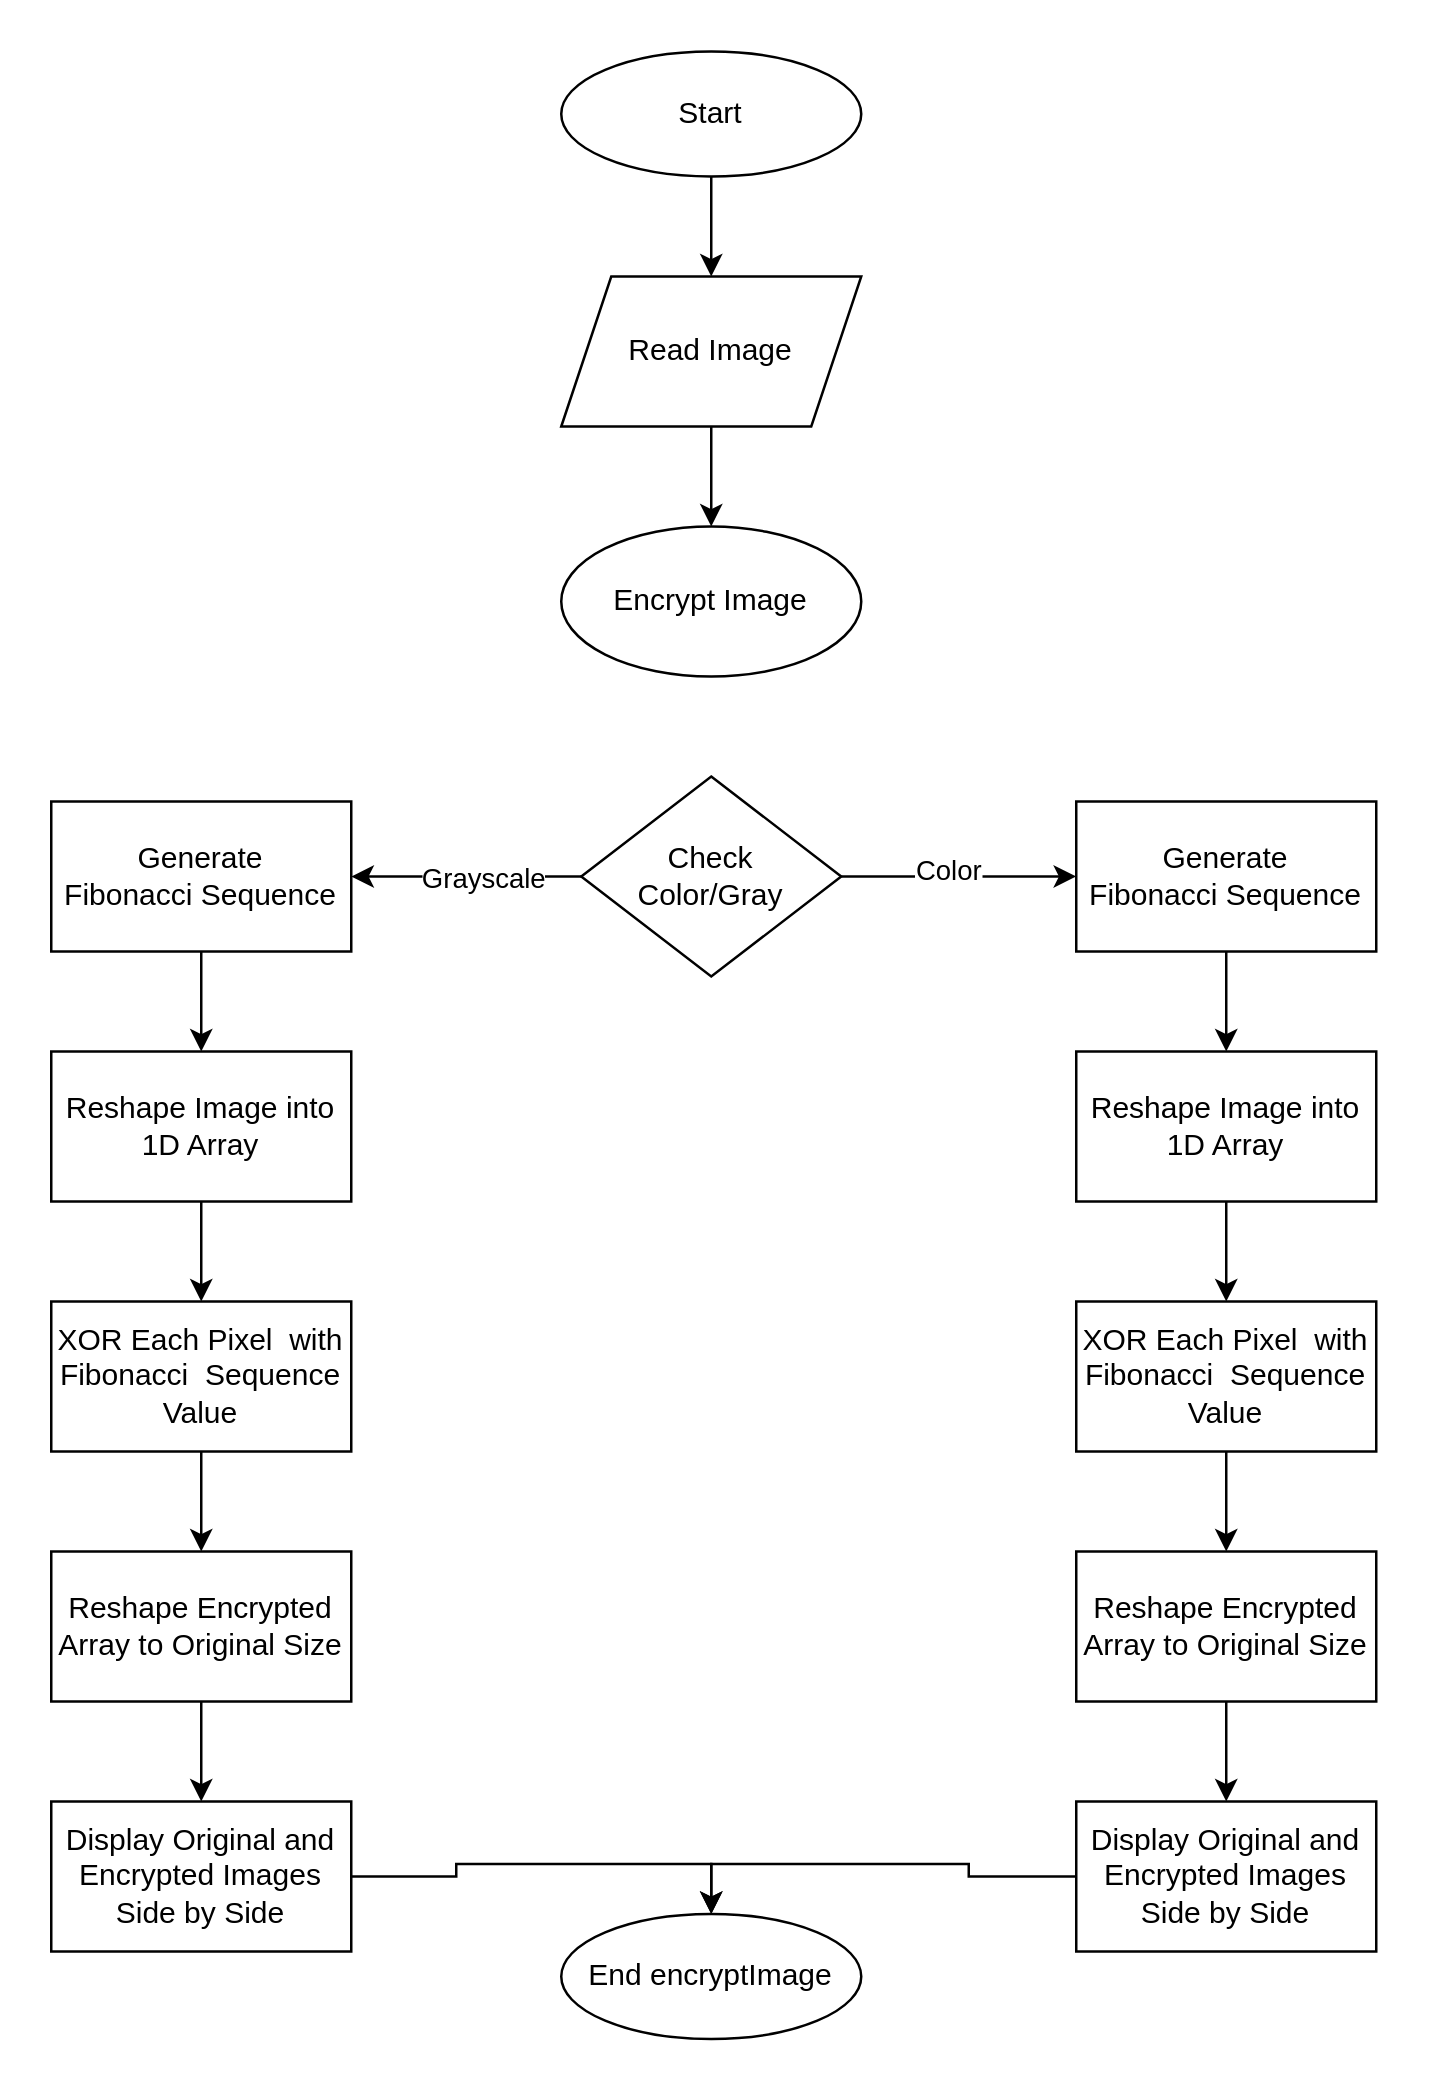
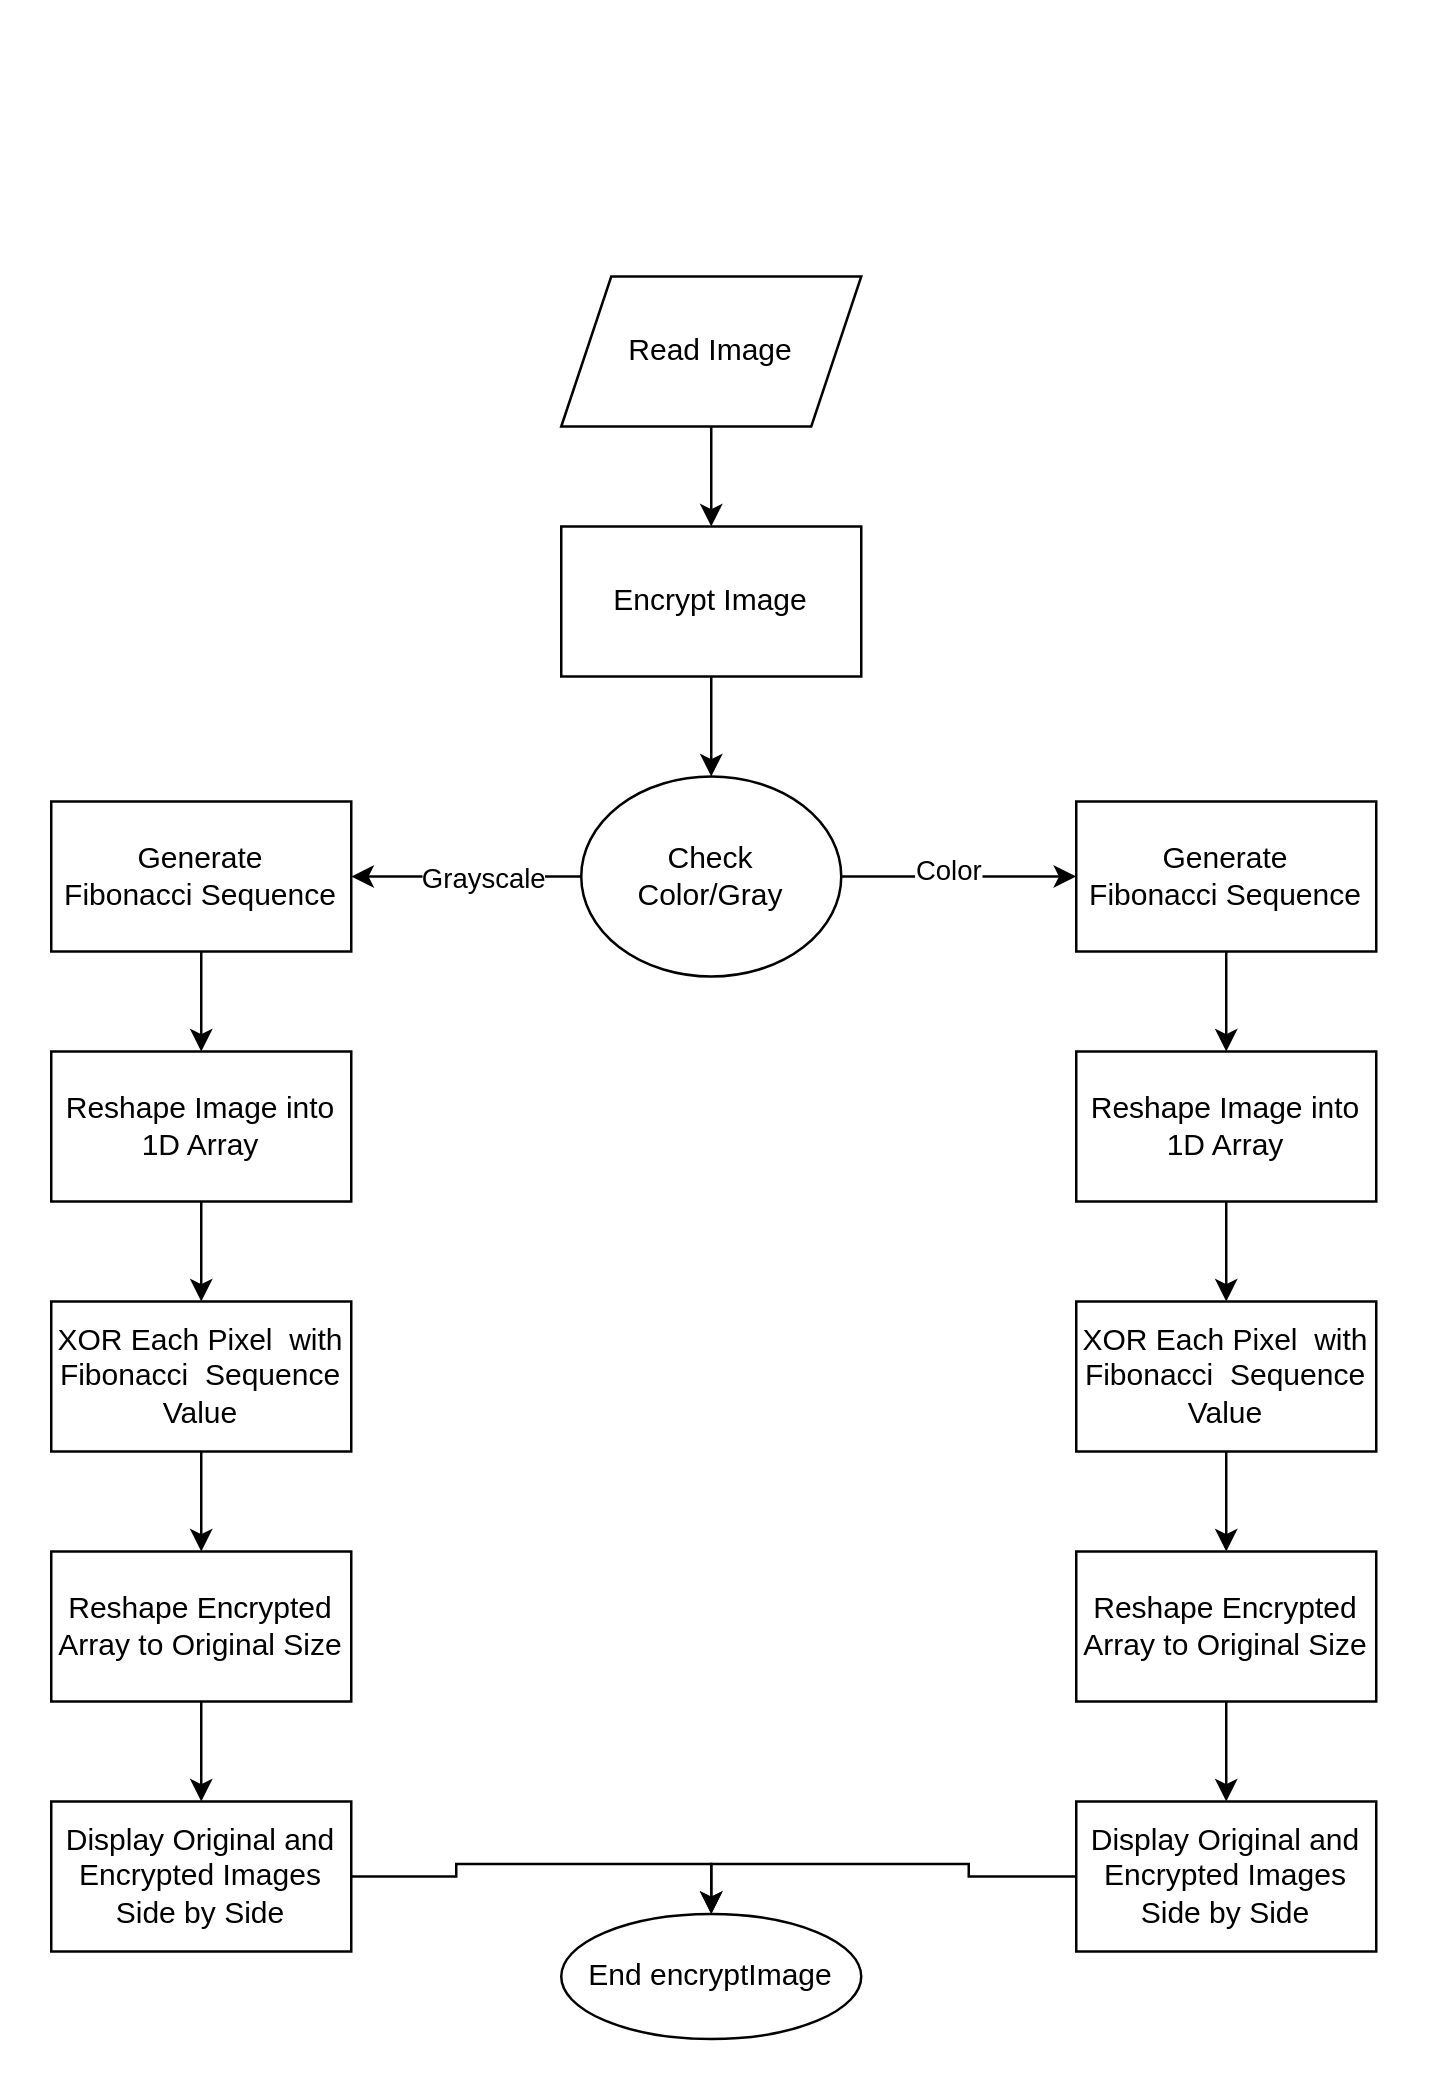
(711, 114) -> none
(711, 218) -> none
(711, 601) -> (711, 601)
none -> (711, 718)
(711, 876) -> (711, 876)
